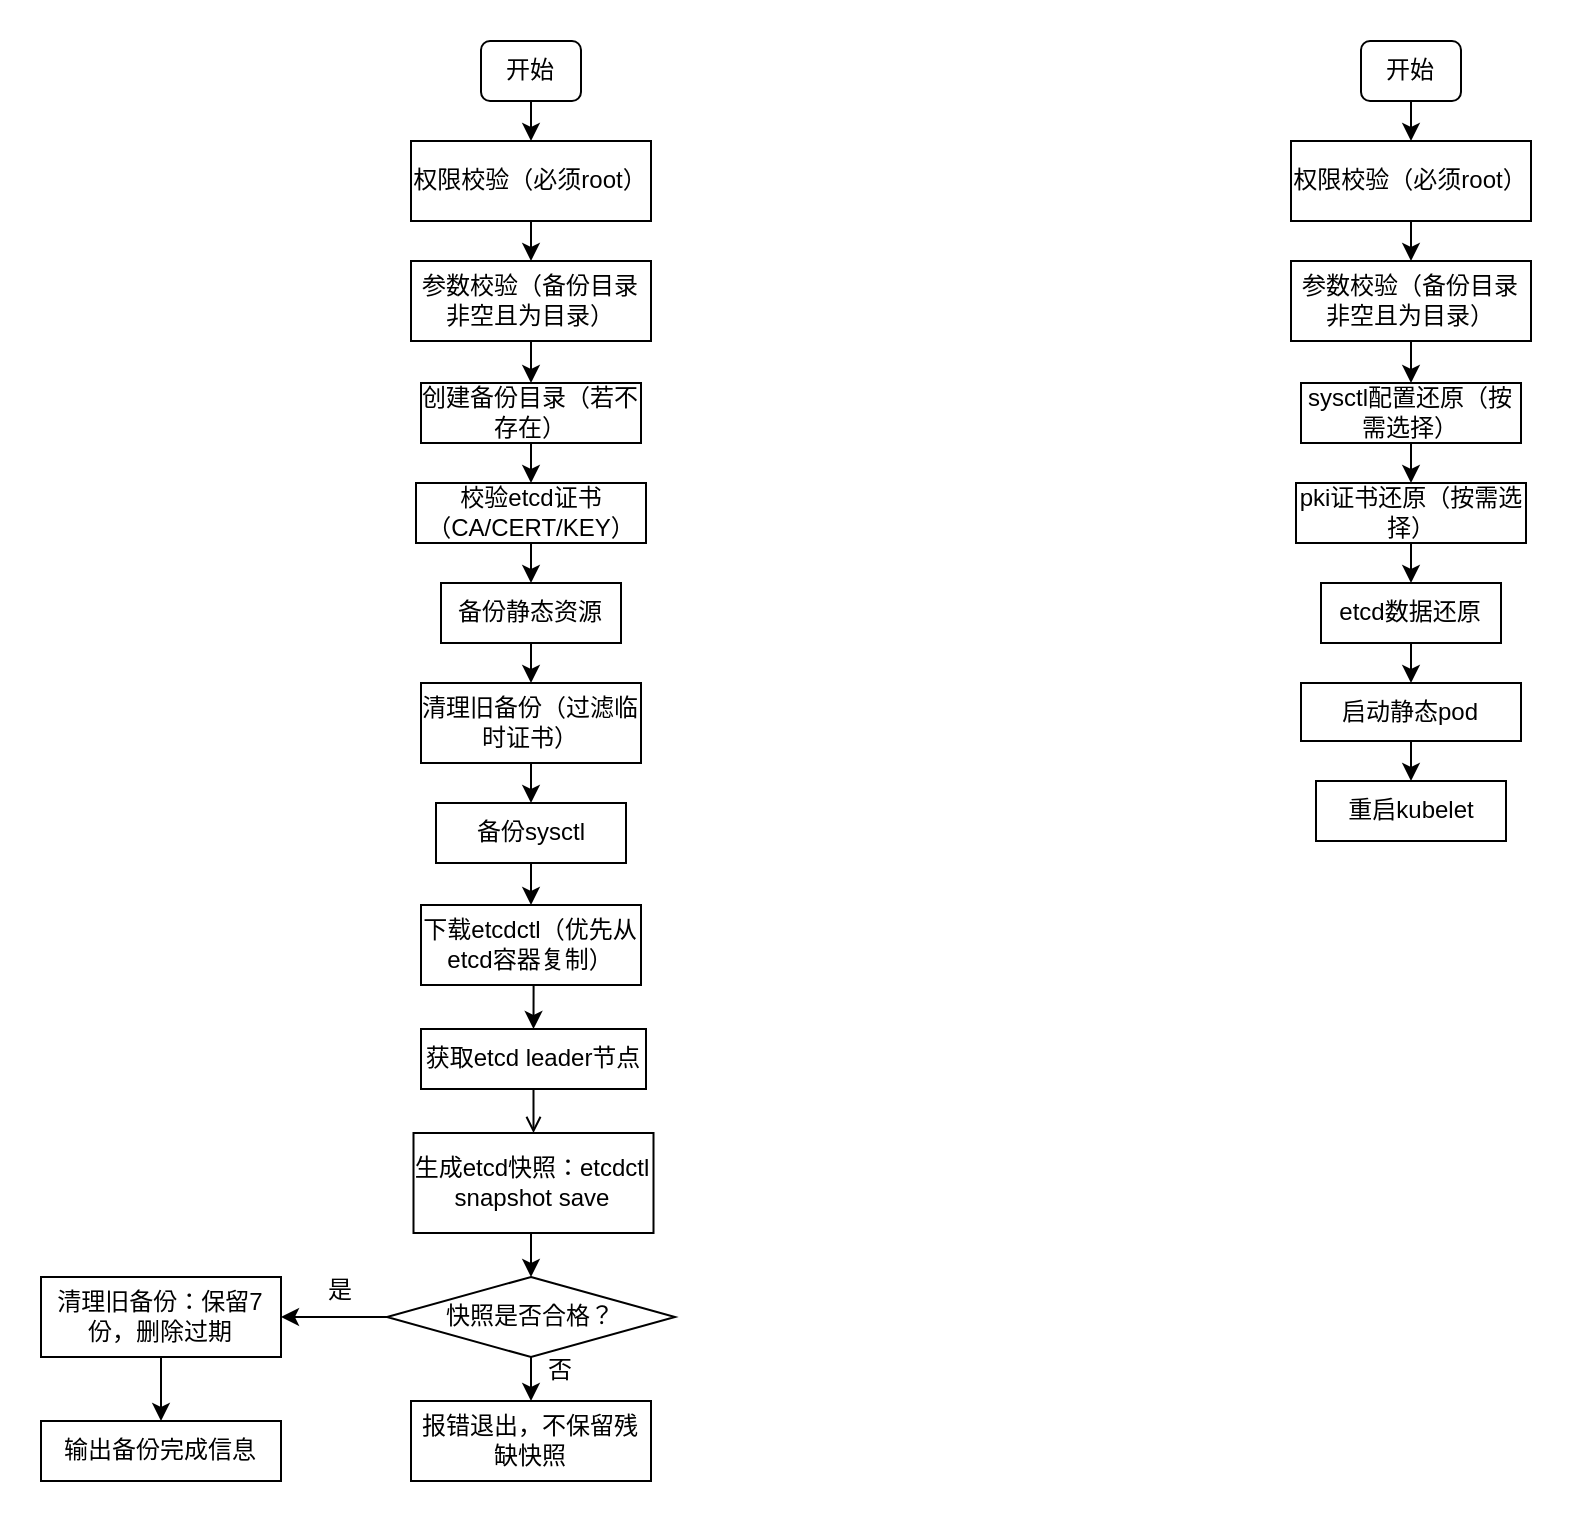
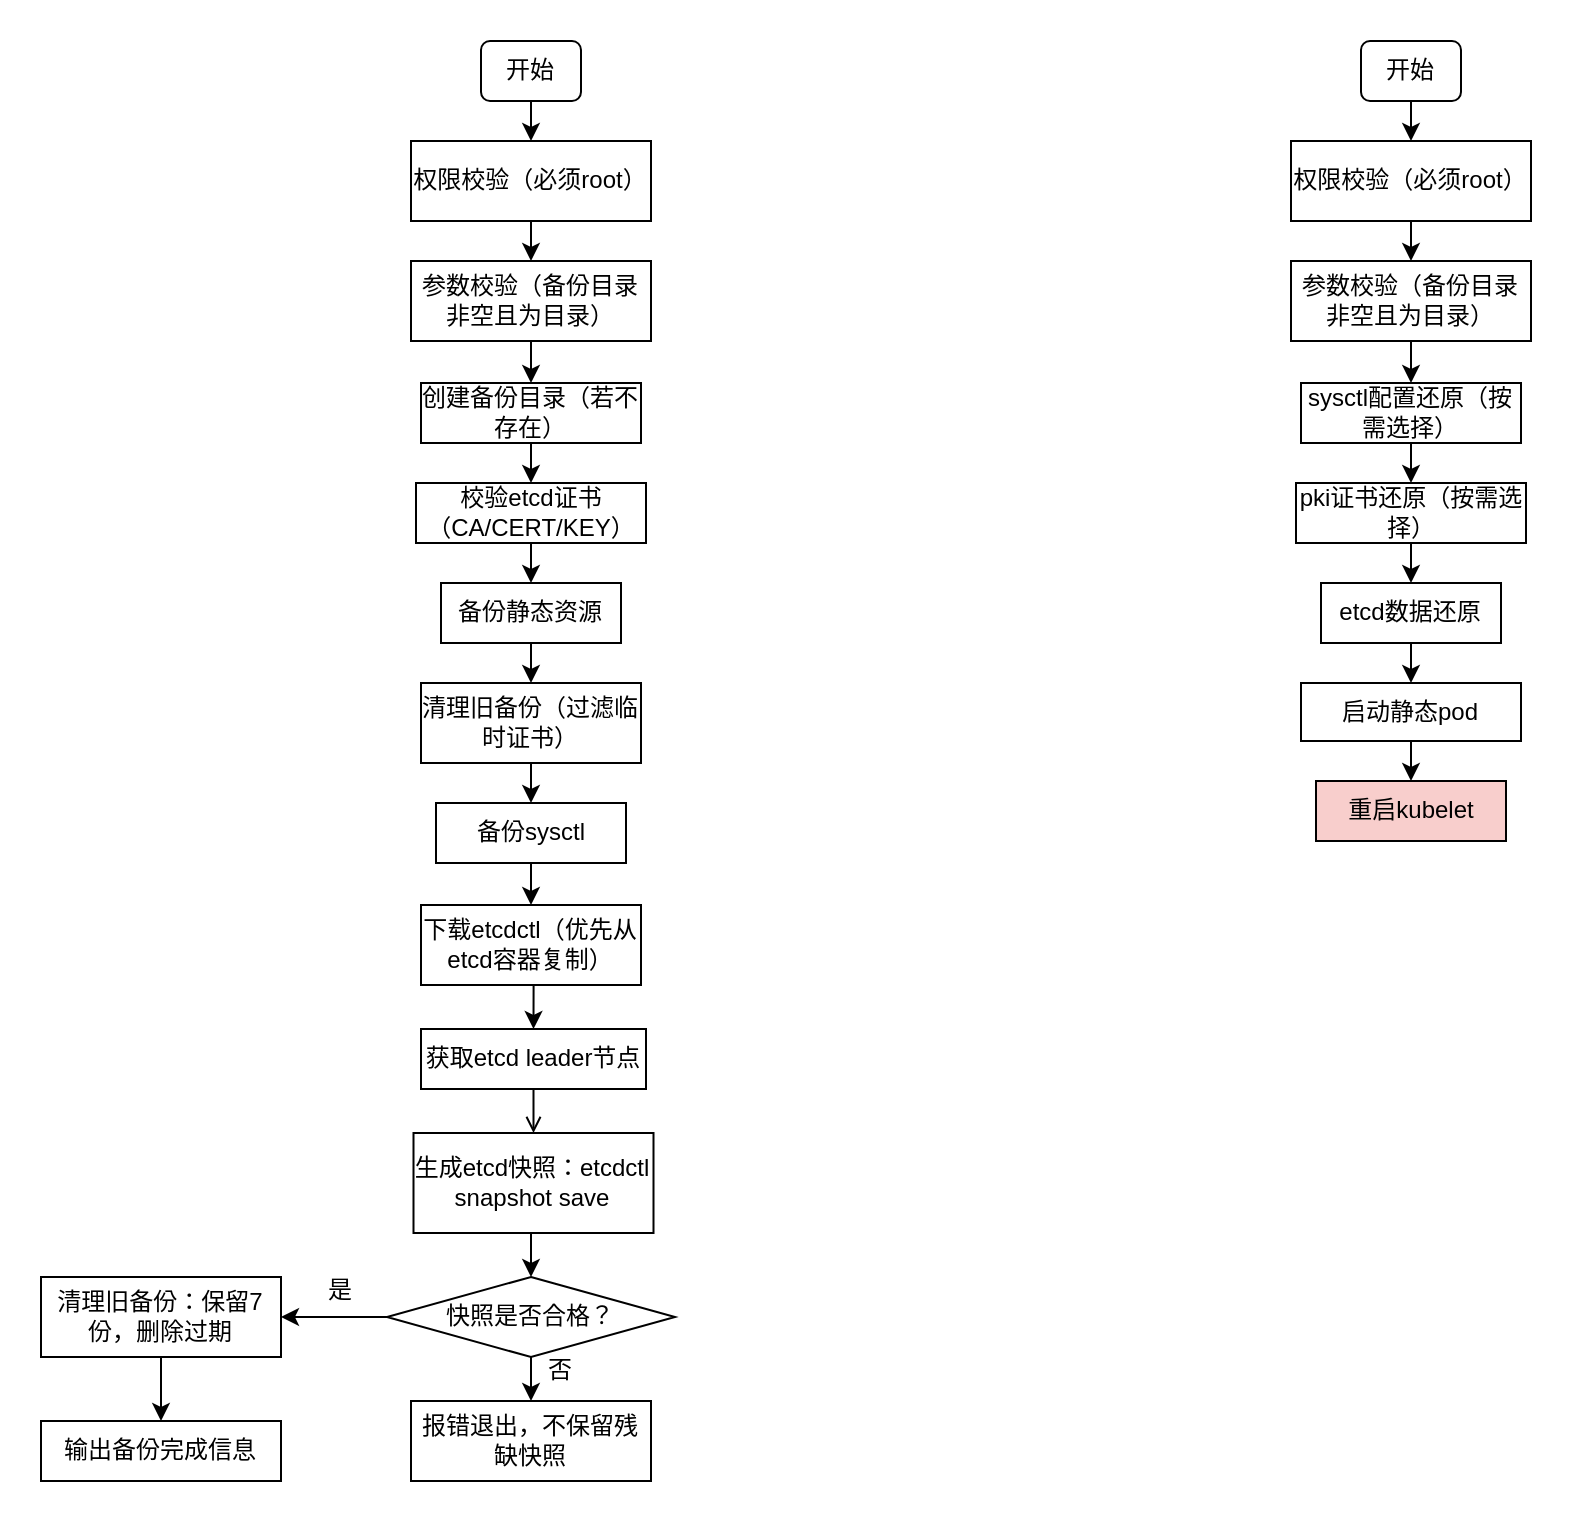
(1411, 811) -> (1411, 811)
